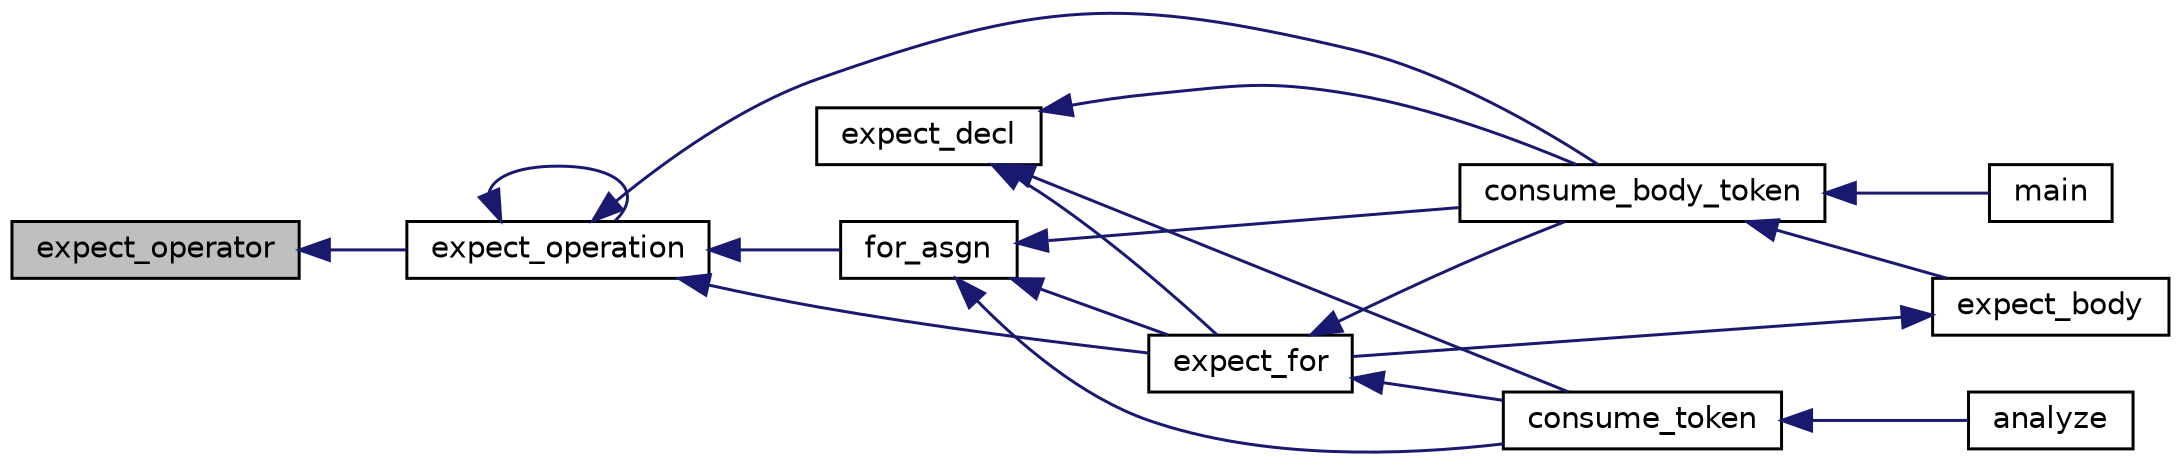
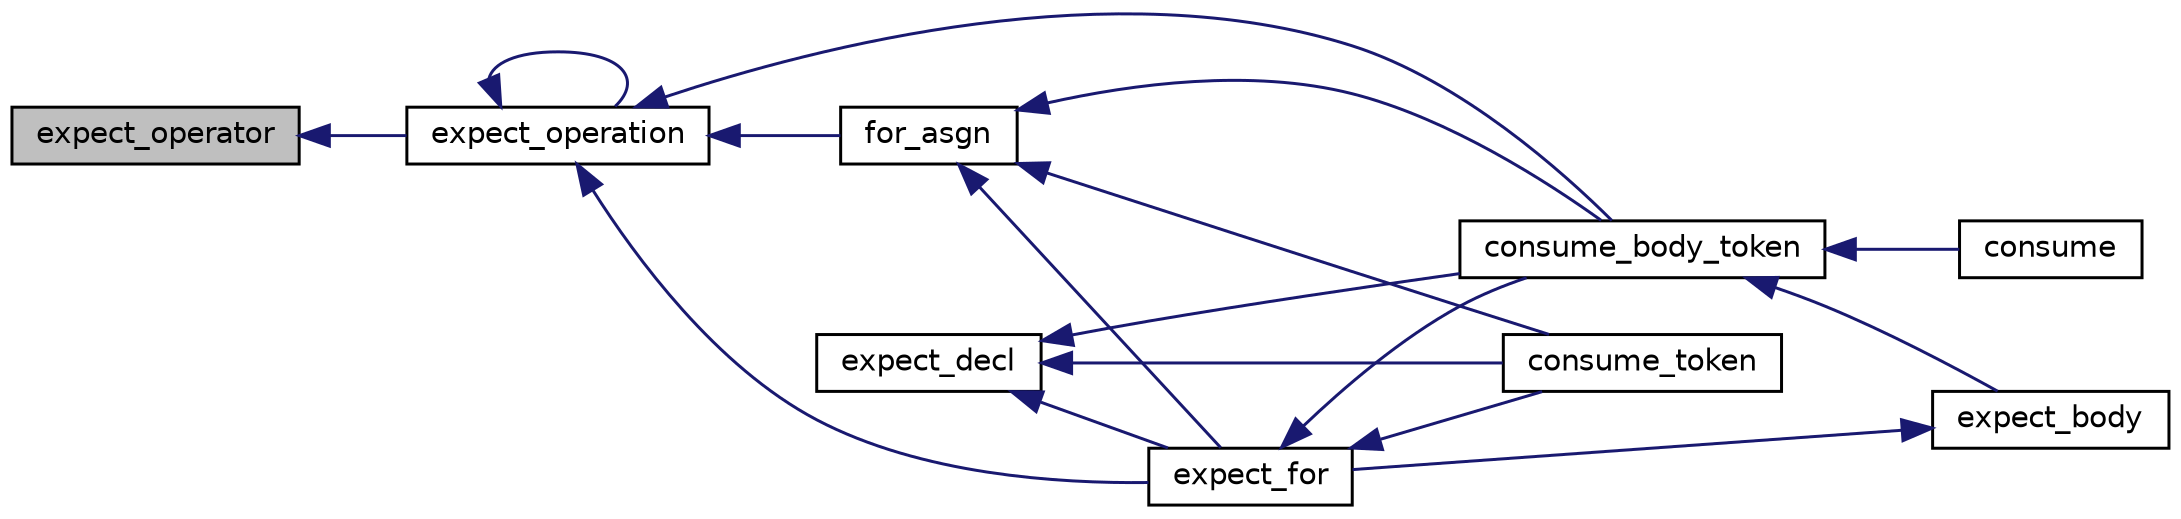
(2051, 193) -> (2051, 249)
(2051, 420) -> none
